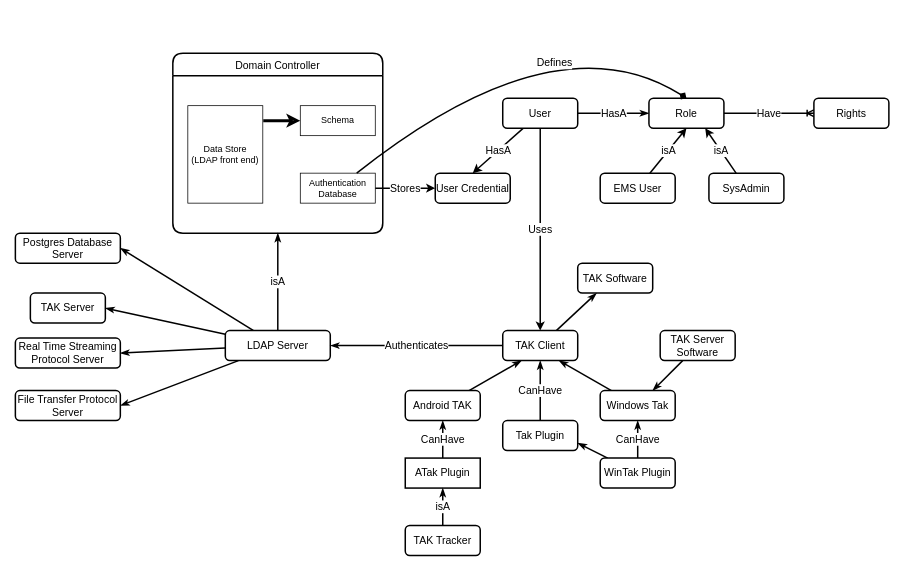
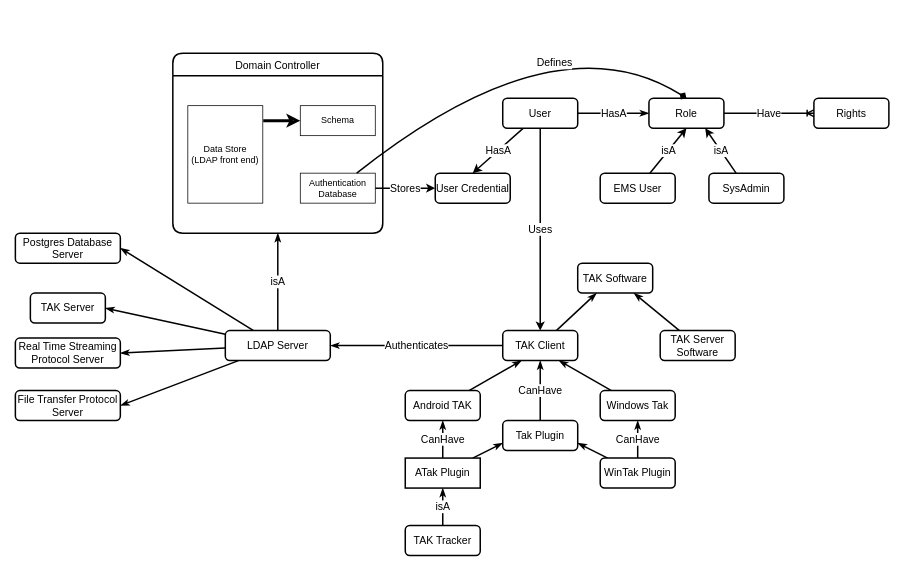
(670, 373) -> (659, 314)
none -> (485, 452)
